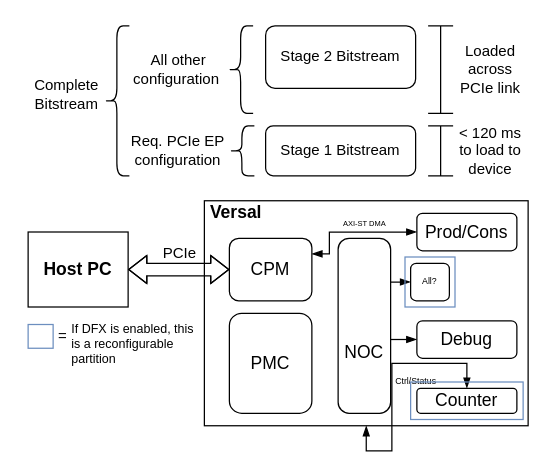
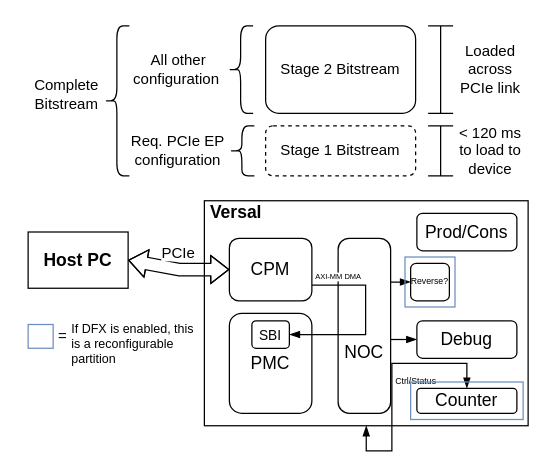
(341, 57) -> (341, 69)
(341, 151) -> (341, 151)
(353, 232) -> none
(78, 269) -> (78, 260)
(430, 282) -> (430, 282)
none -> (366, 316)
none -> (271, 334)
